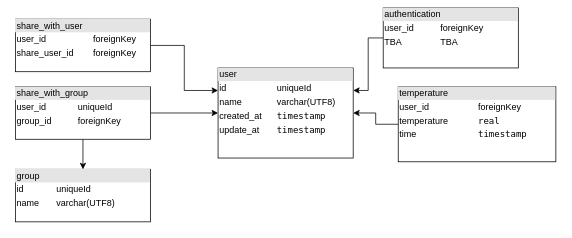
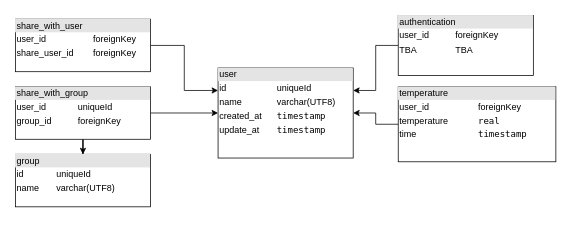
(450, 38) -> (465, 45)
(83, 195) -> (83, 180)
